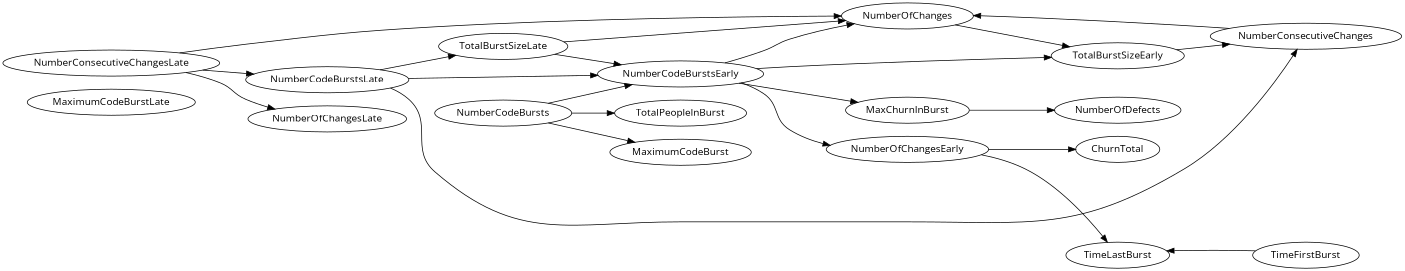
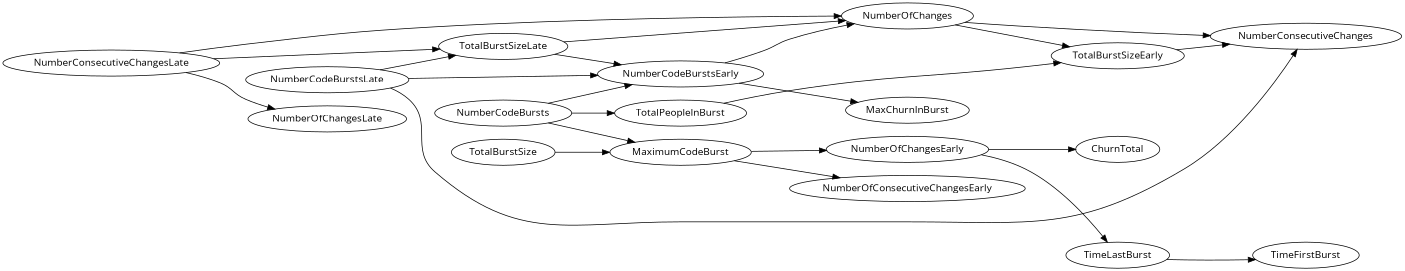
(1105, 21) -> (1084, 30)
(900, 62) -> (888, 79)
(225, 72) -> (323, 54)
(111, 102) -> none
(1118, 110) -> none
(779, 117) -> (785, 151)
none -> (503, 152)
none -> (907, 189)
(1215, 250) -> (1207, 260)
